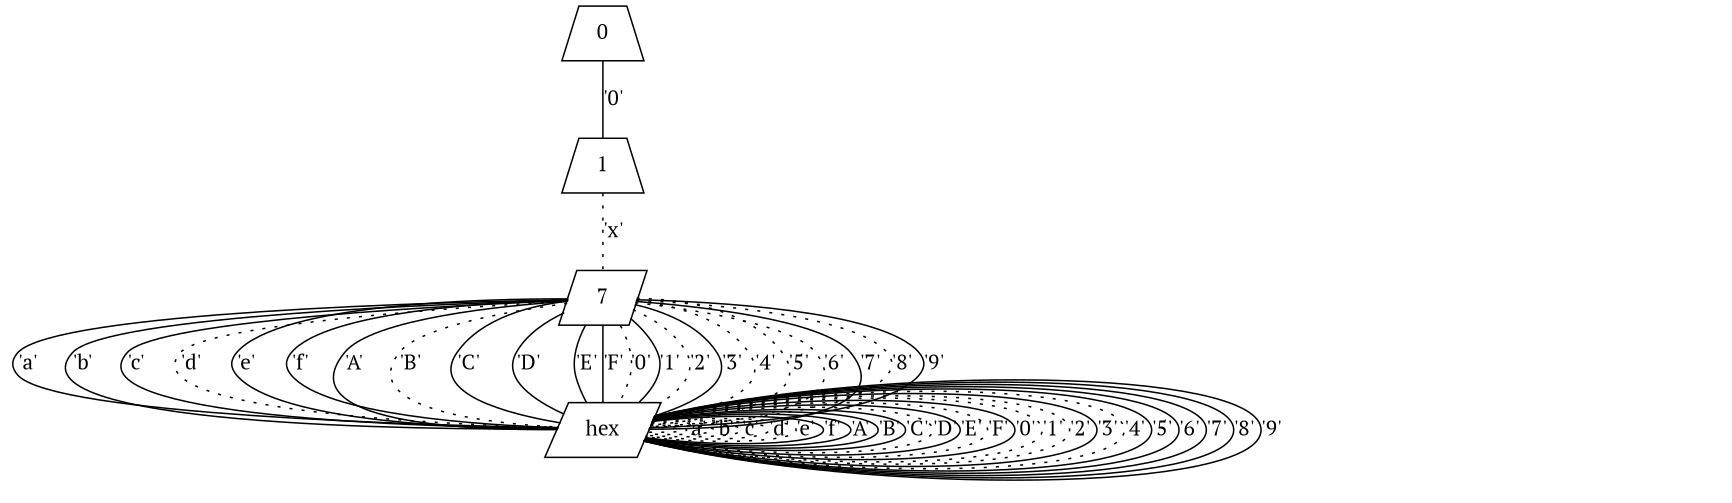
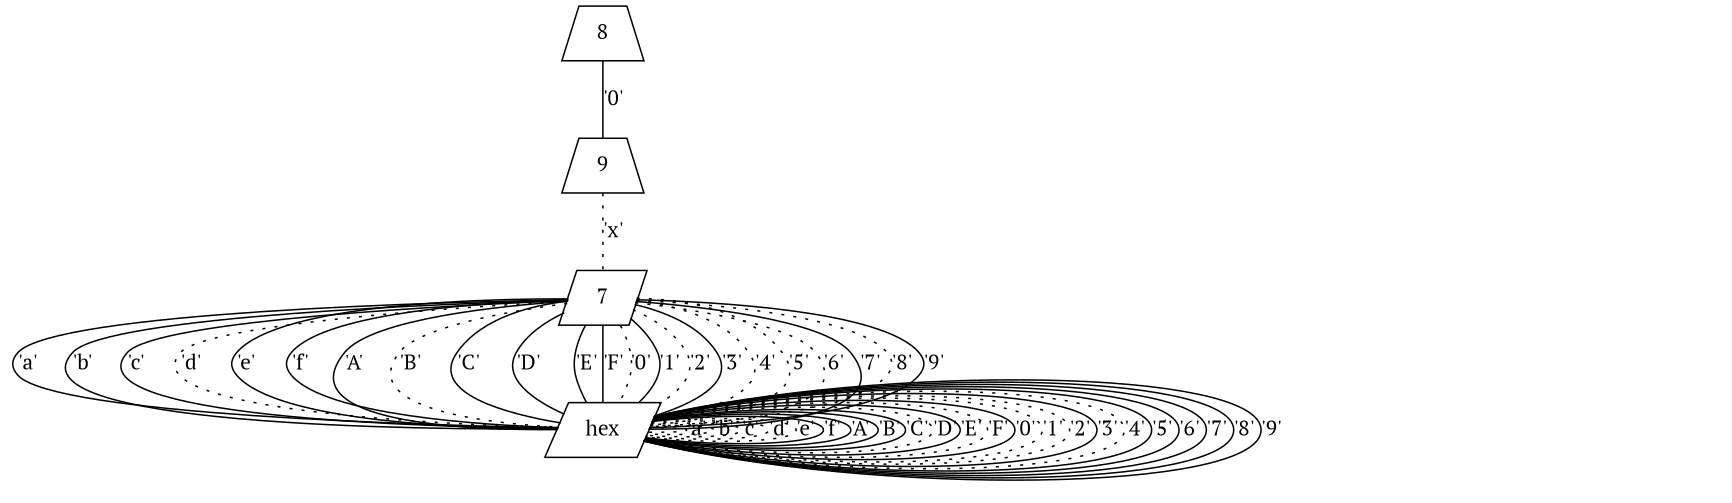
(603, 33) -> (603, 33)
(603, 166) -> (603, 166)
